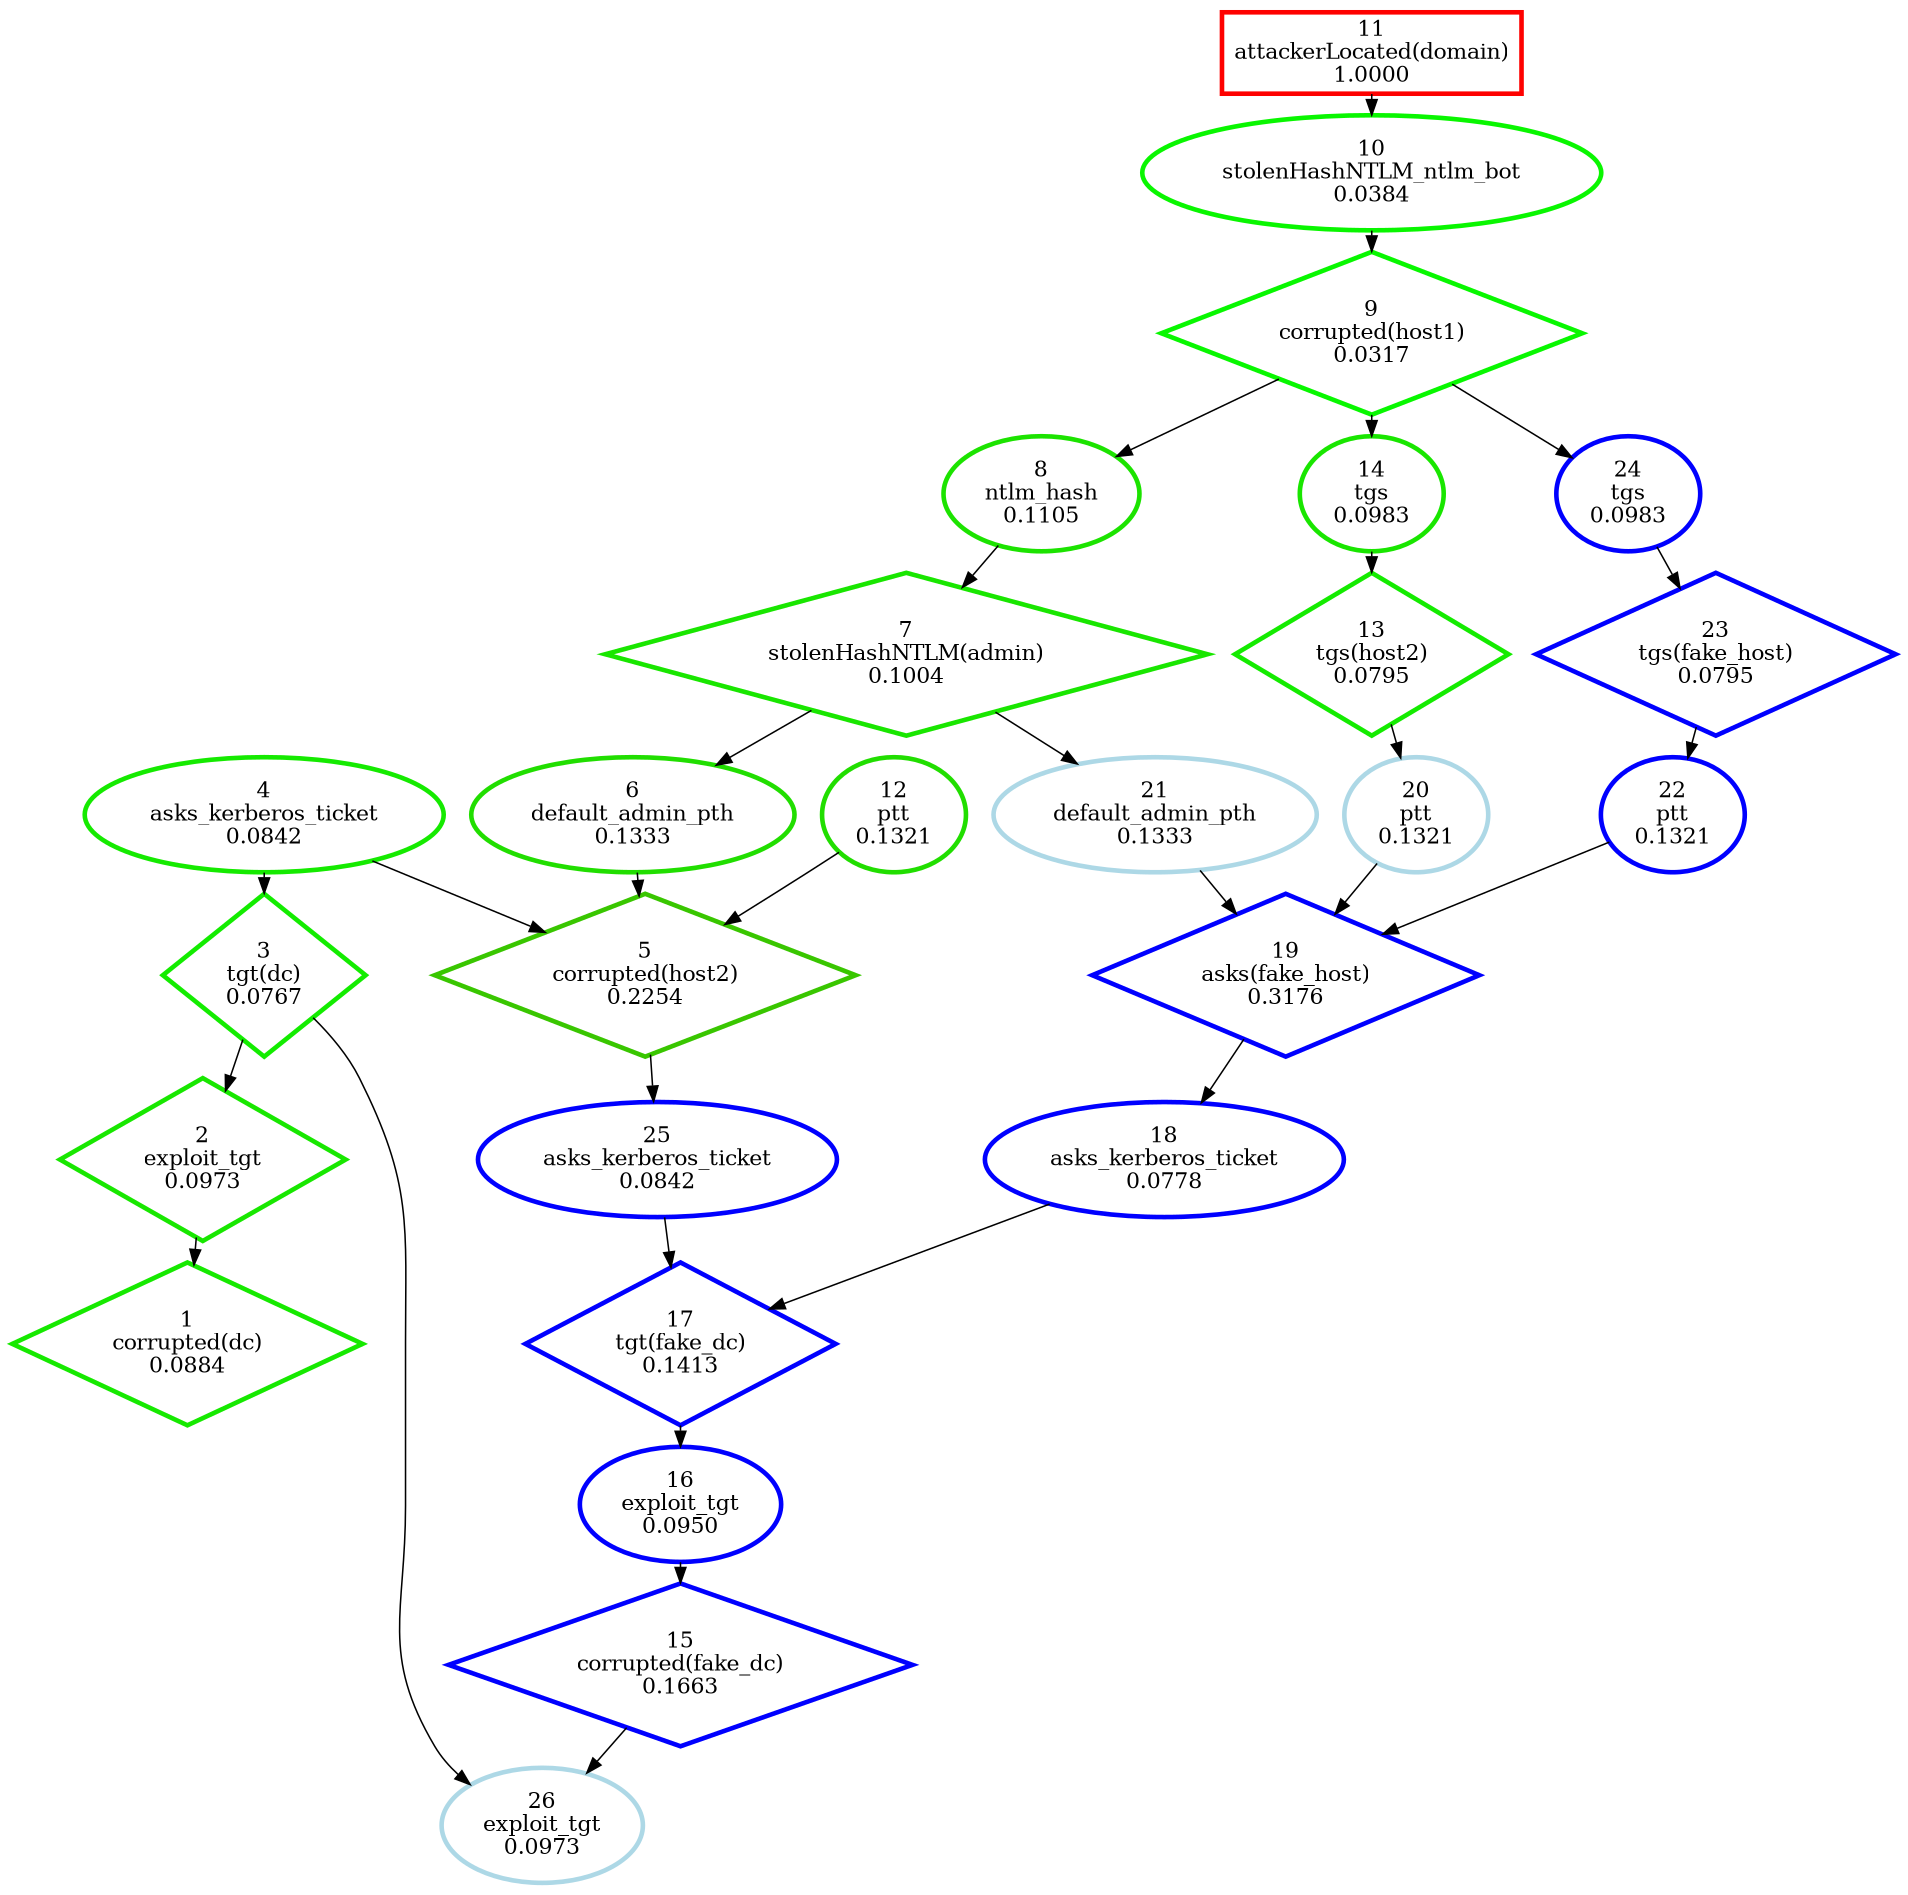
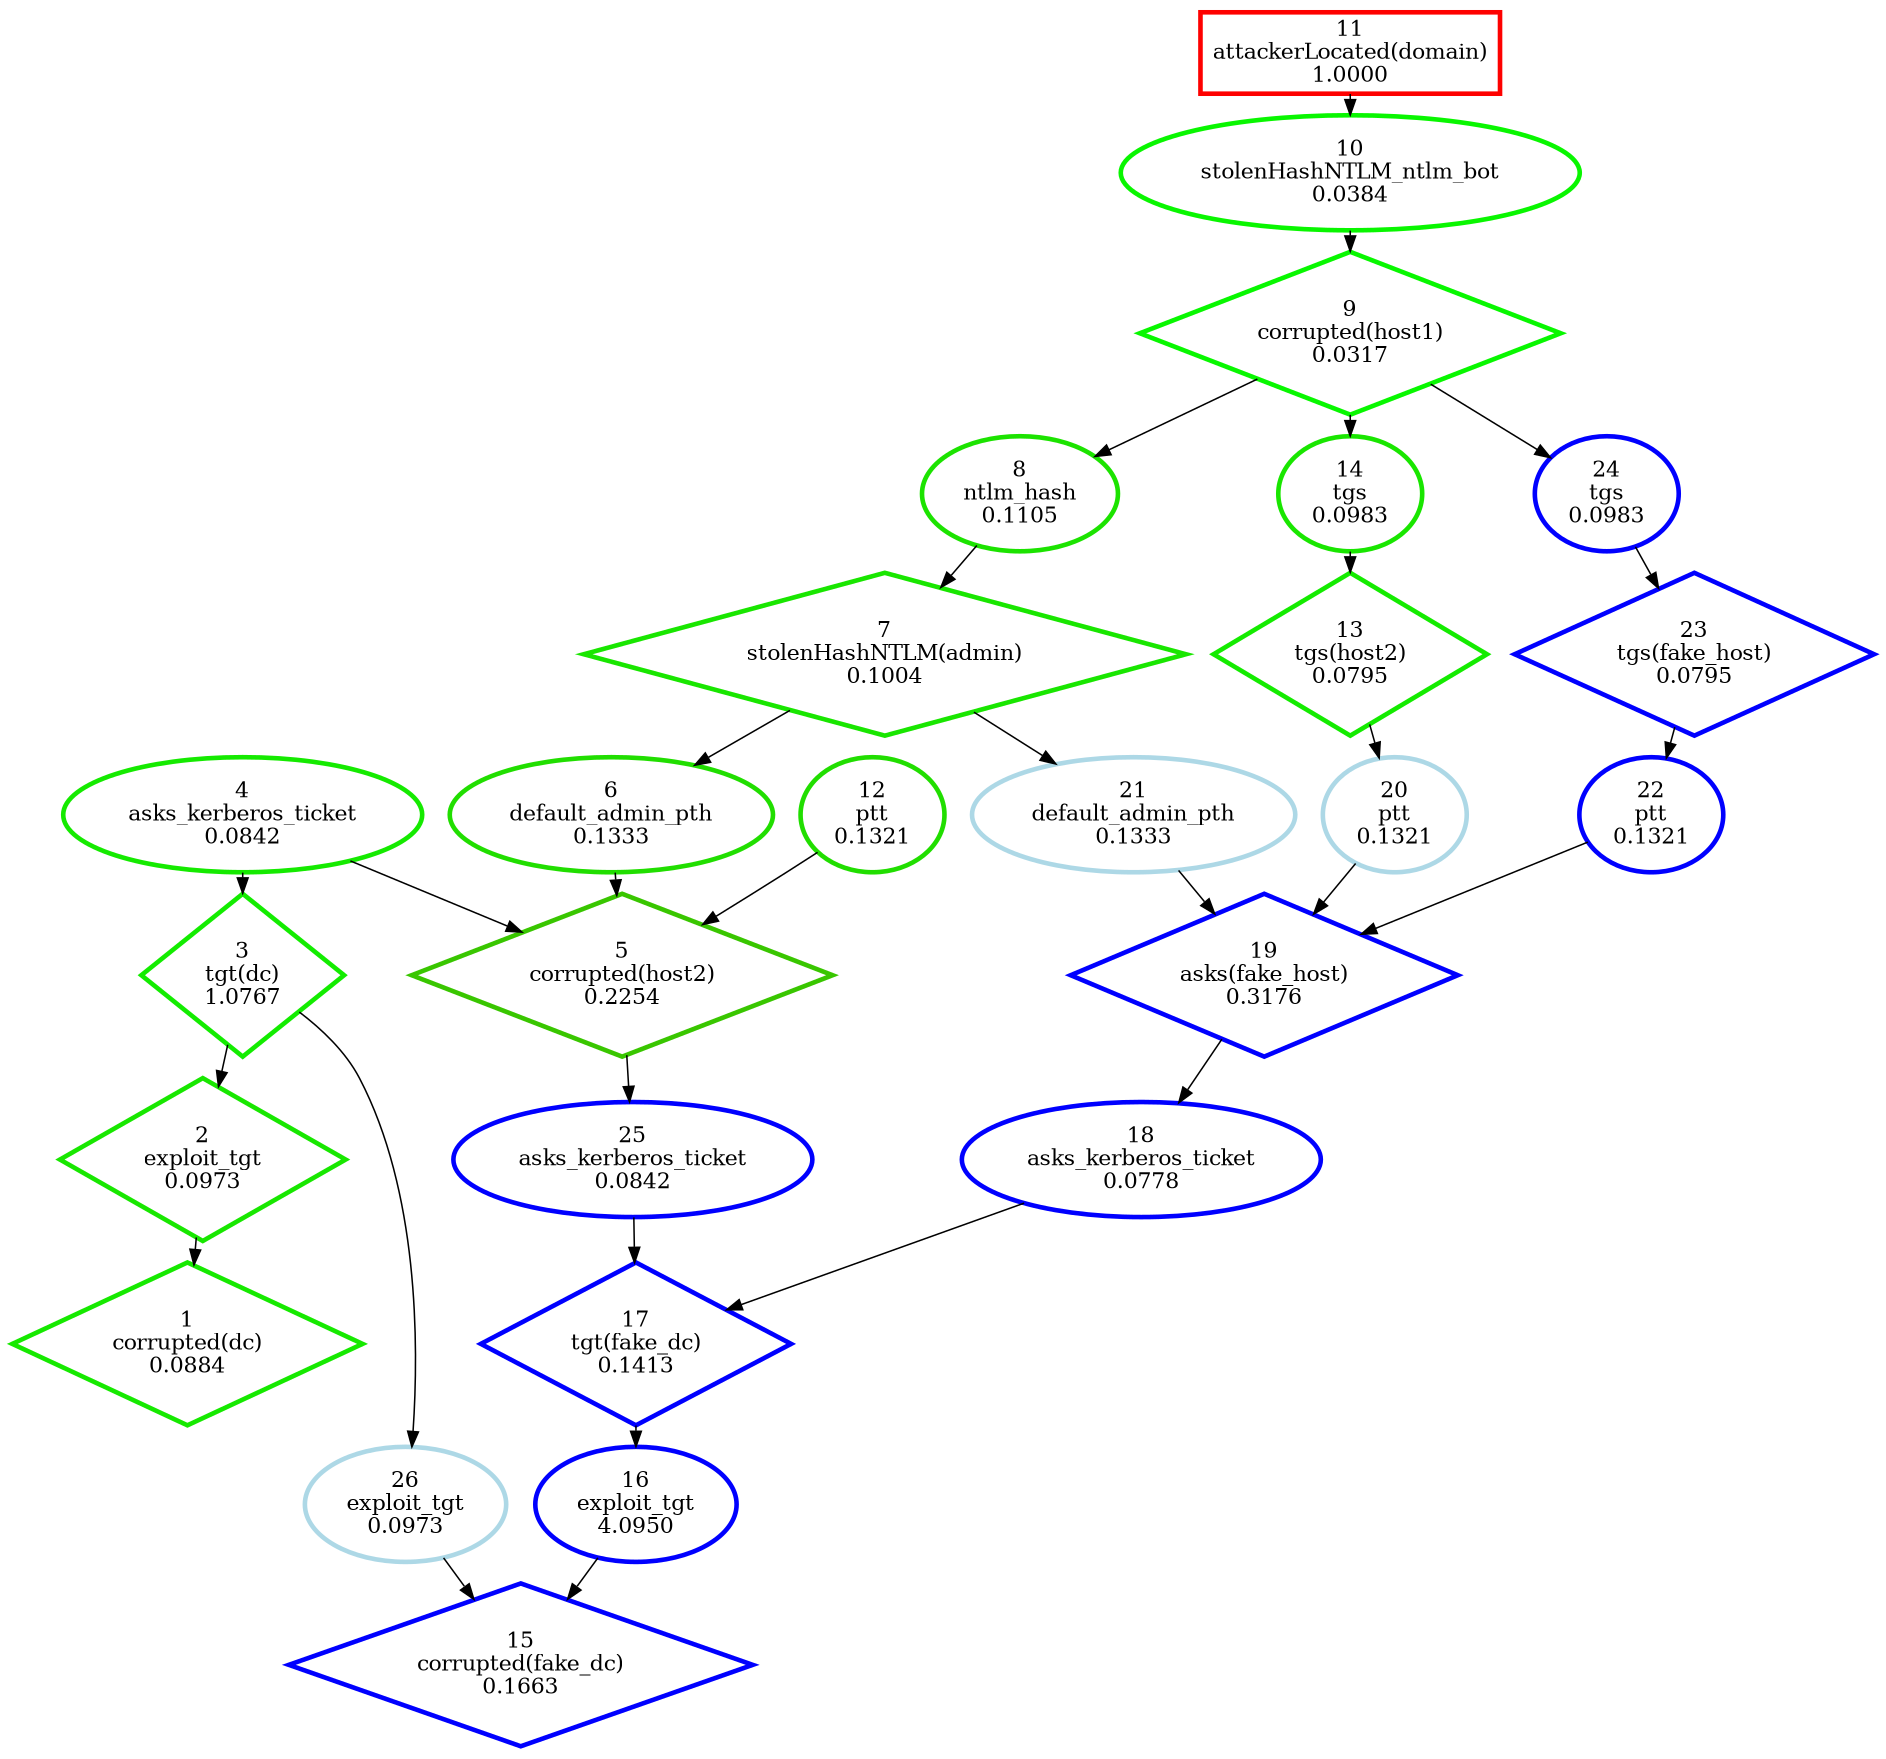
(264, 975) -> (243, 975)
(680, 1504) -> (636, 1504)
(612, 1745) -> (454, 1572)
